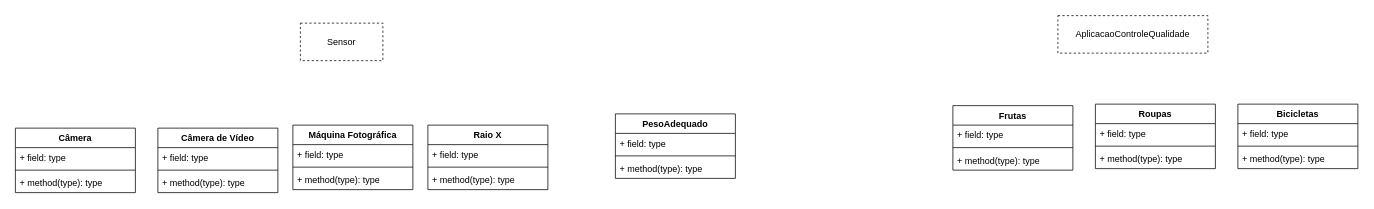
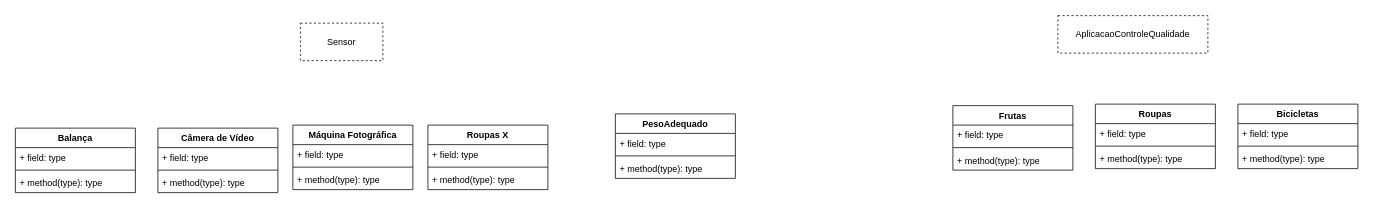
(488, 136) -> (488, 136)
(75, 139) -> (75, 139)
